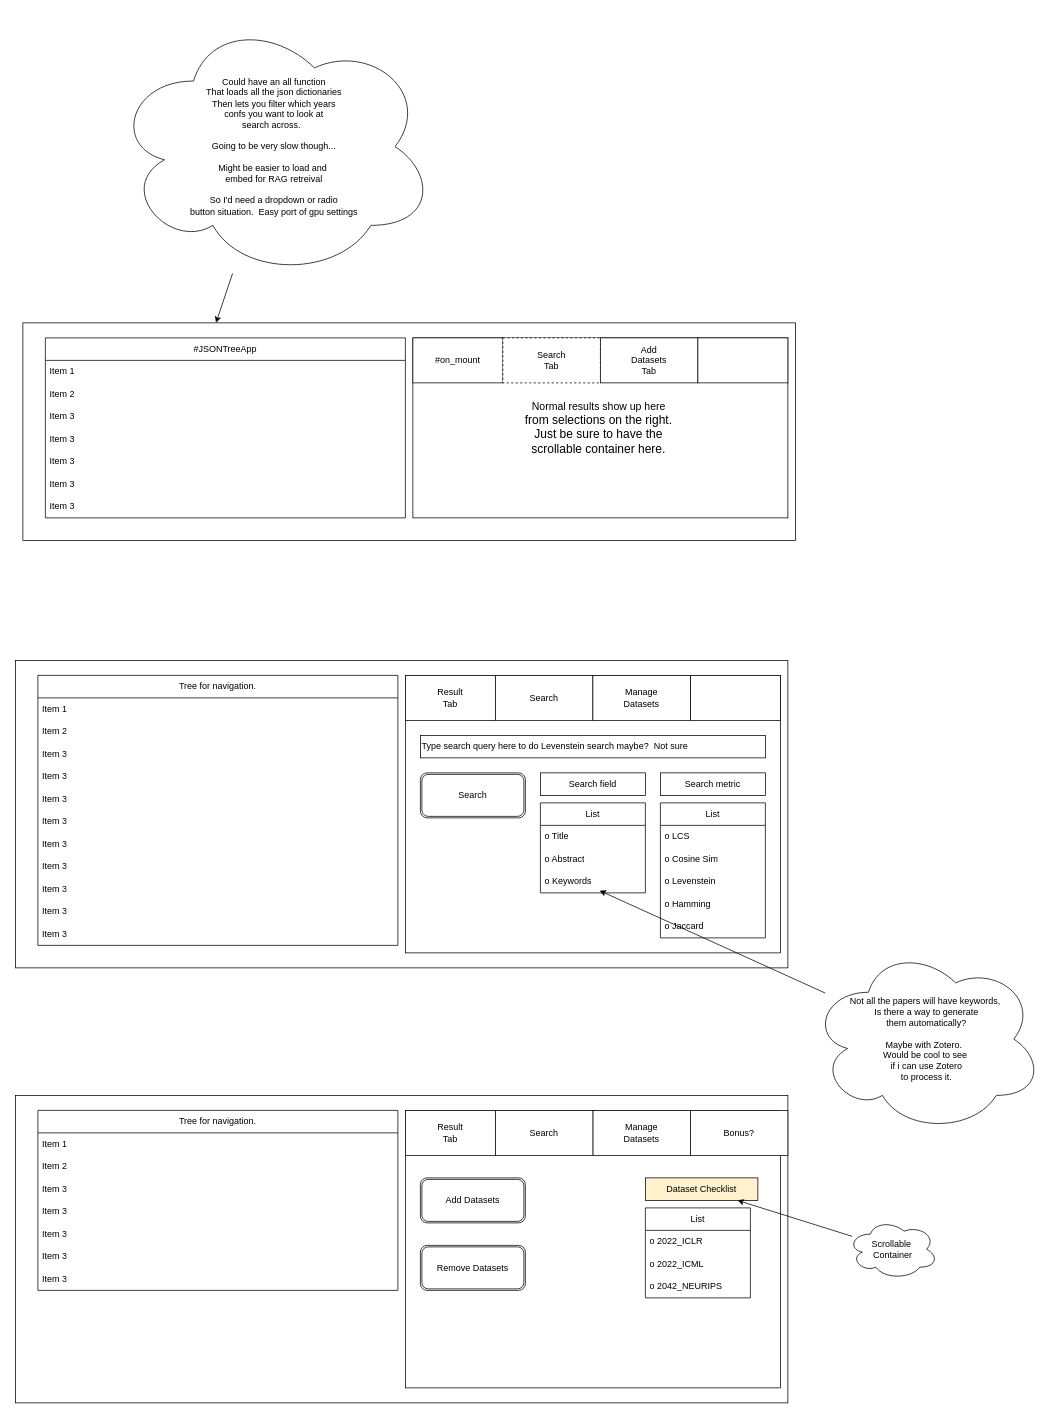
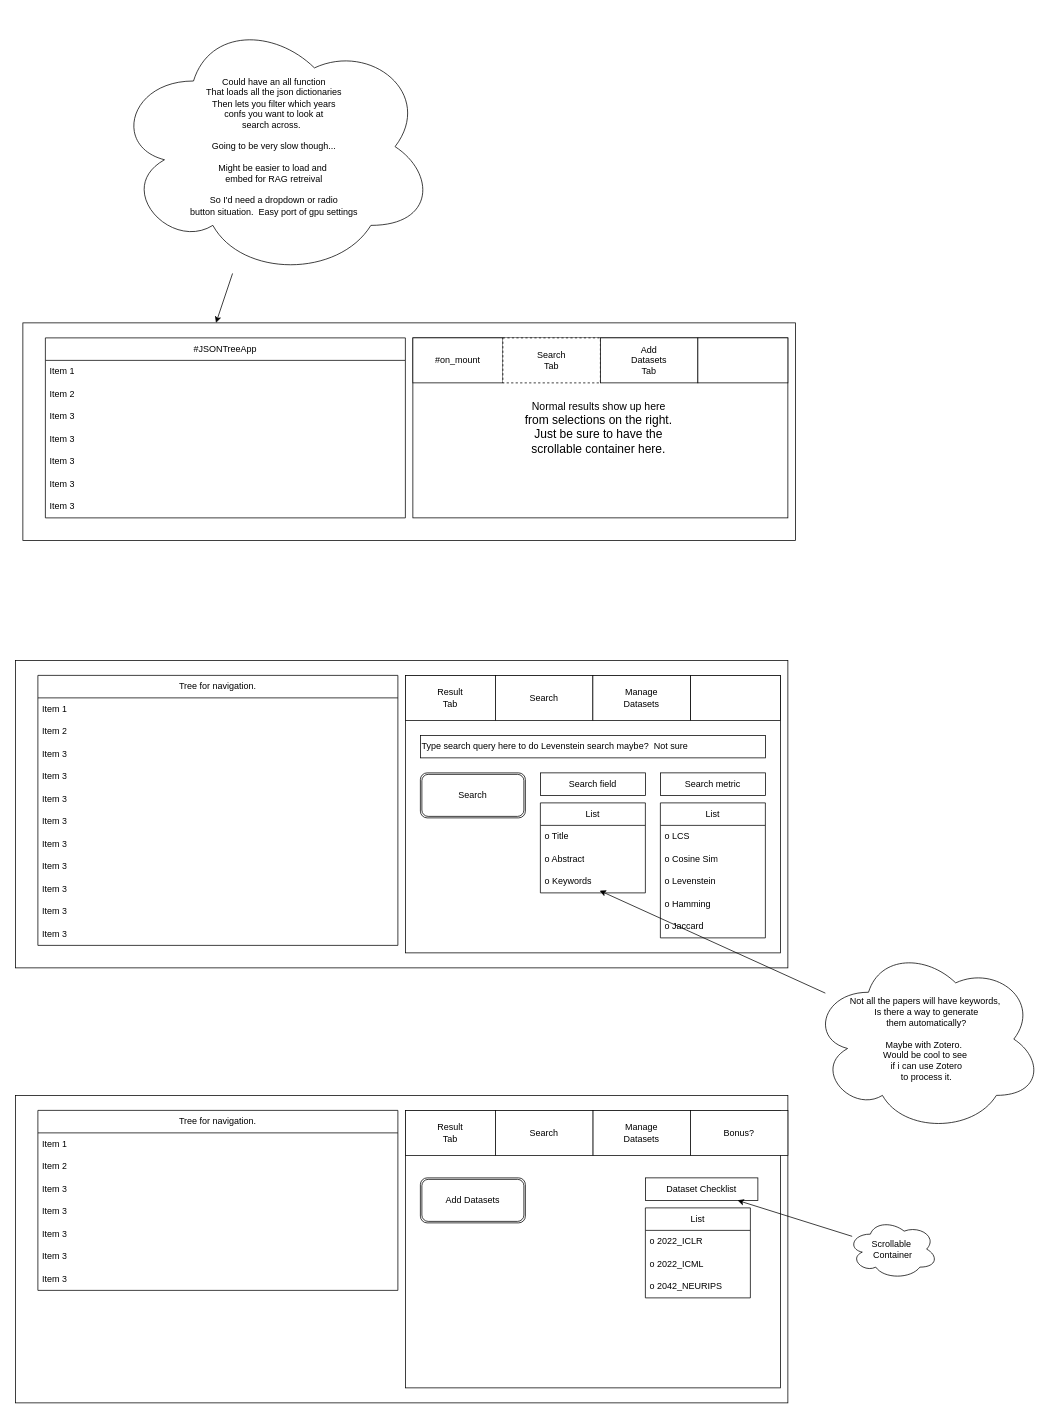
(702, 1189) -> (702, 1189)
(473, 1268) -> none
